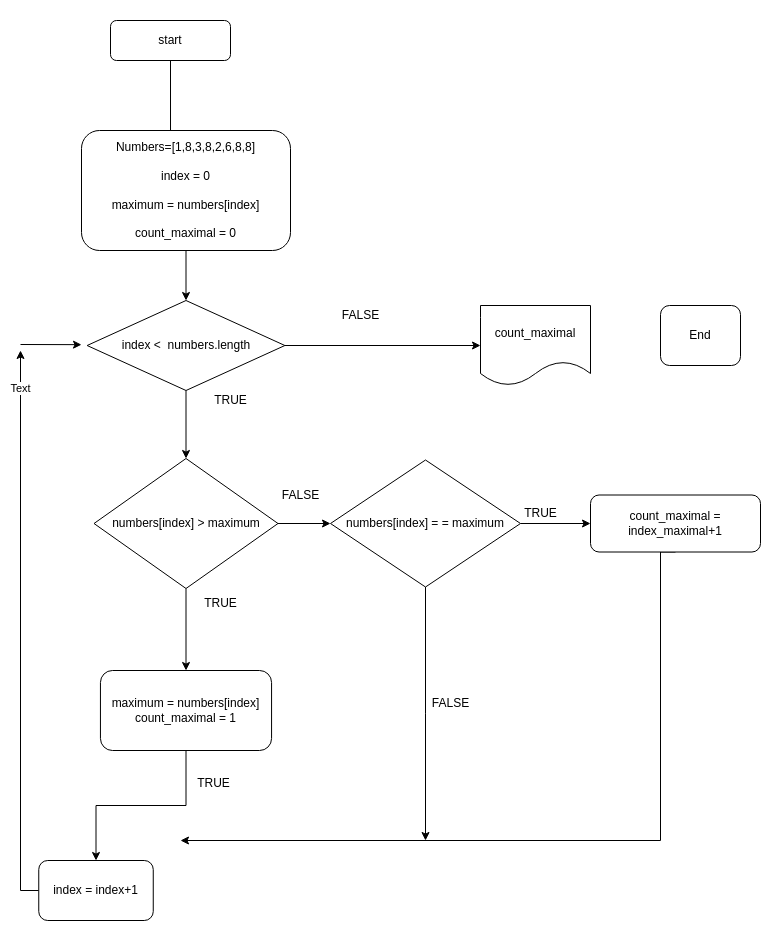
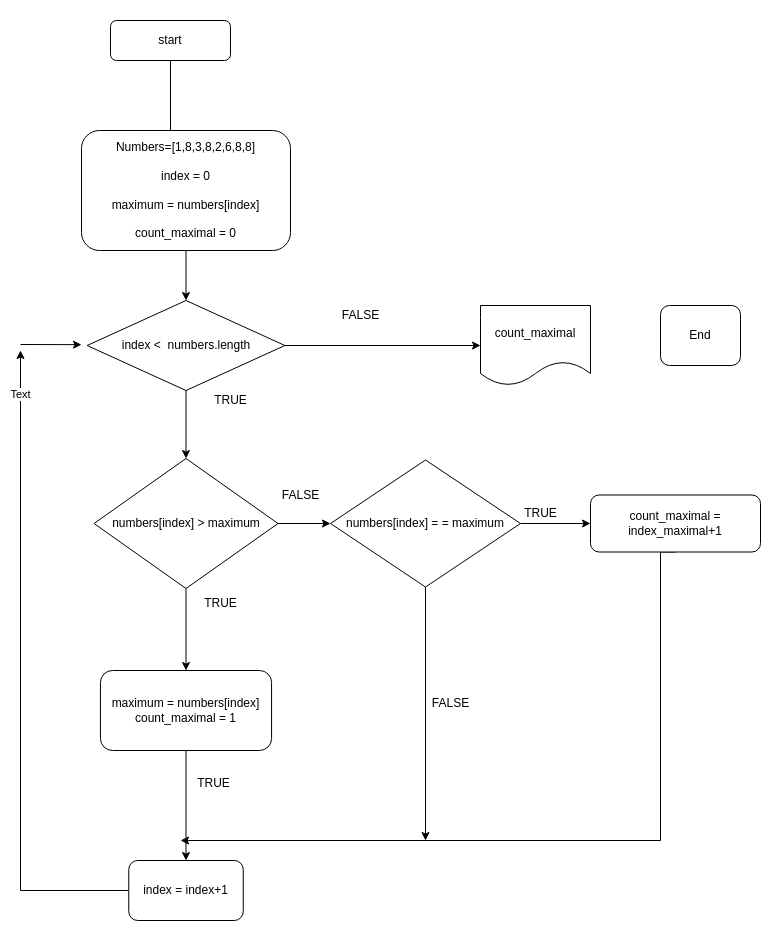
(96, 891) -> (186, 891)
